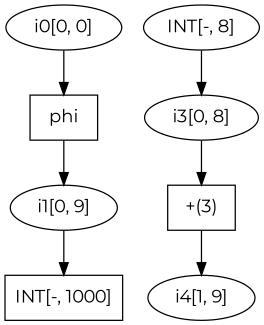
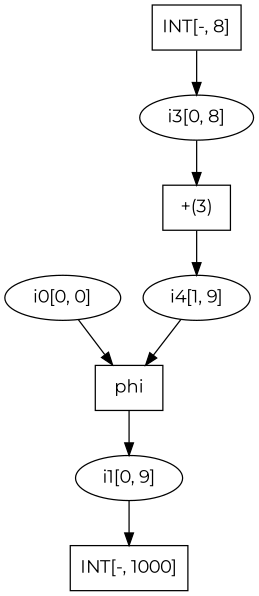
(201, 28) -> (197, 28)
none -> (167, 337)
